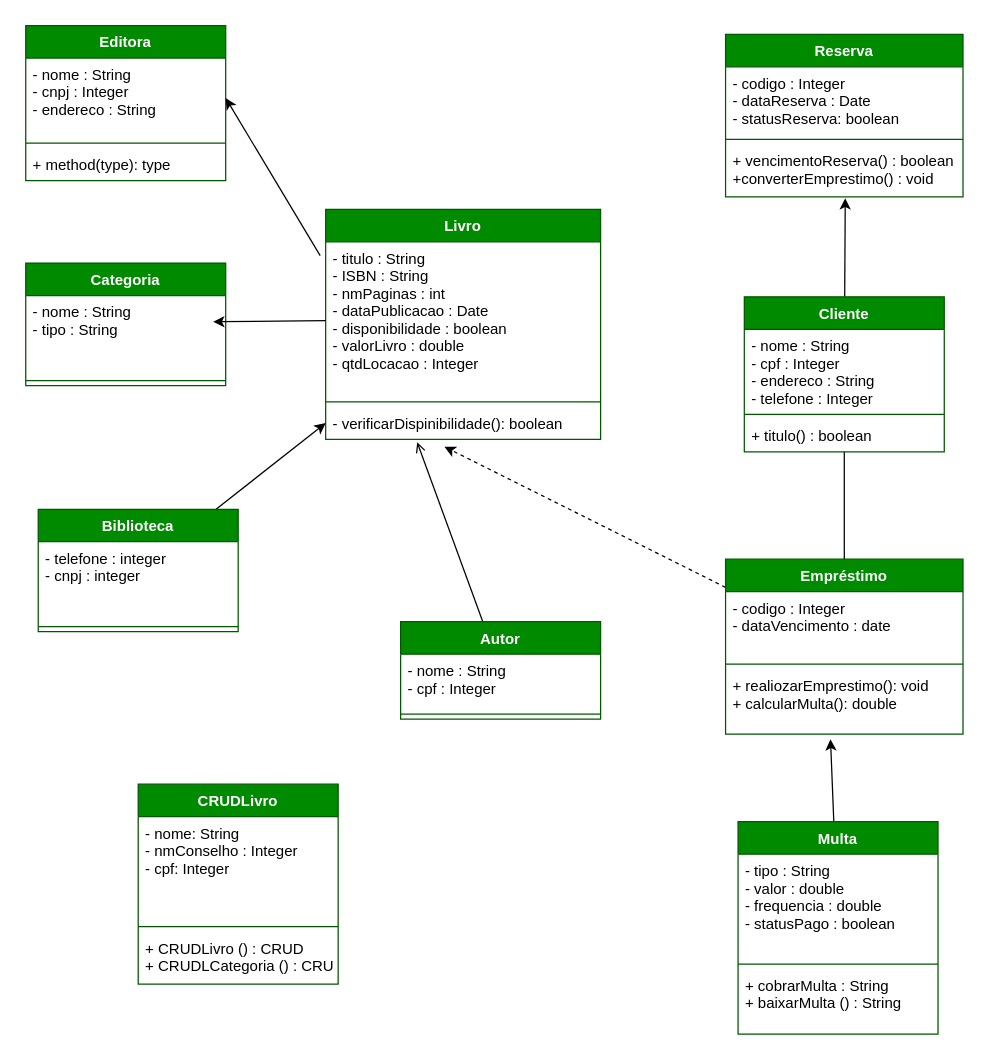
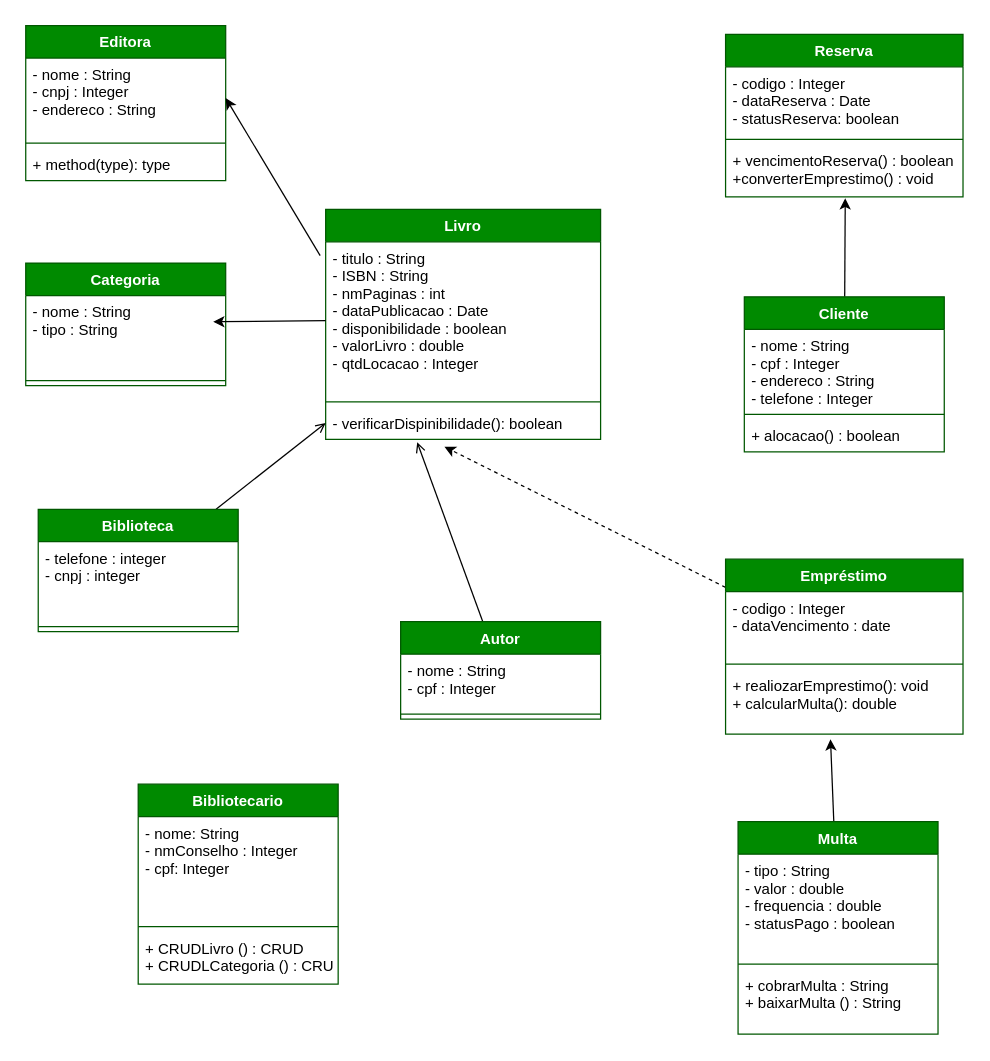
(318, 429) -> (320, 427)
(822, 436) -> (832, 436)
(844, 506) -> none
(238, 801) -> (238, 801)
